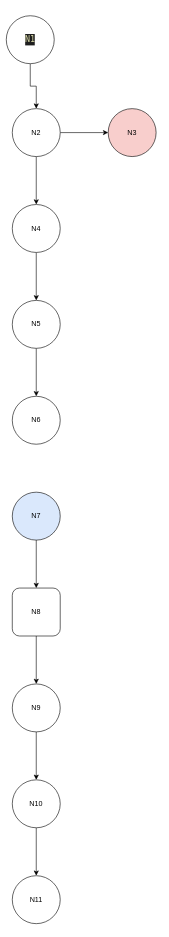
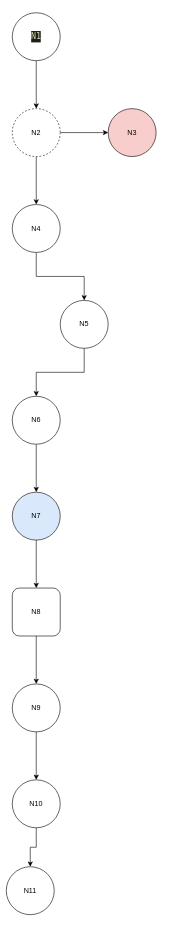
(30, 39) -> (36, 36)
(36, 132) -> (36, 132)
(36, 324) -> (84, 324)
none -> (36, 486)
(36, 900) -> (30, 891)
